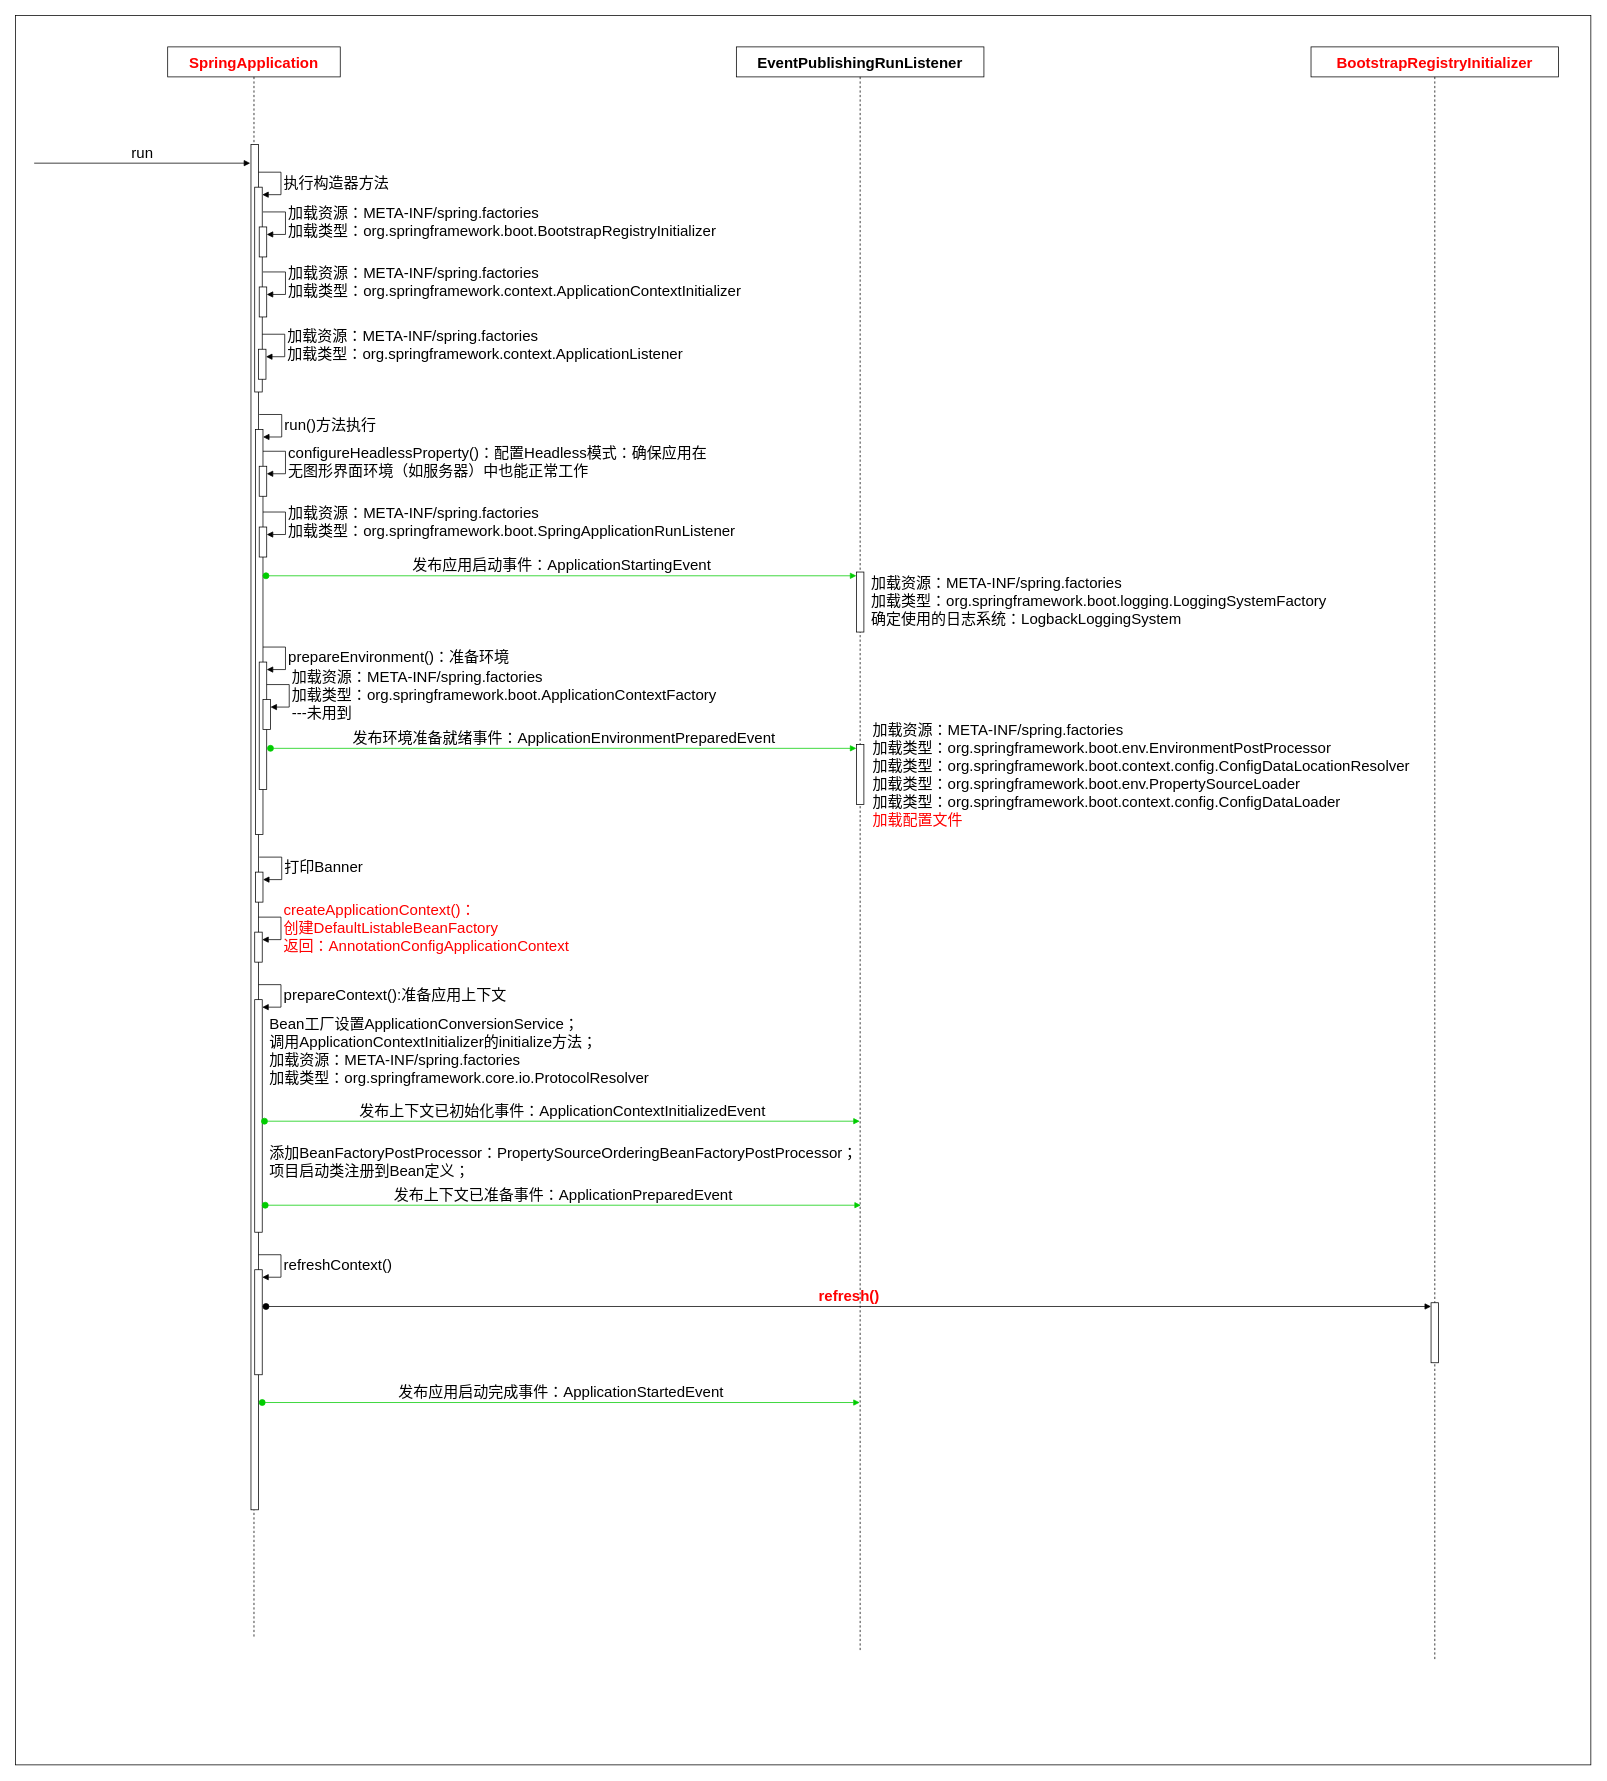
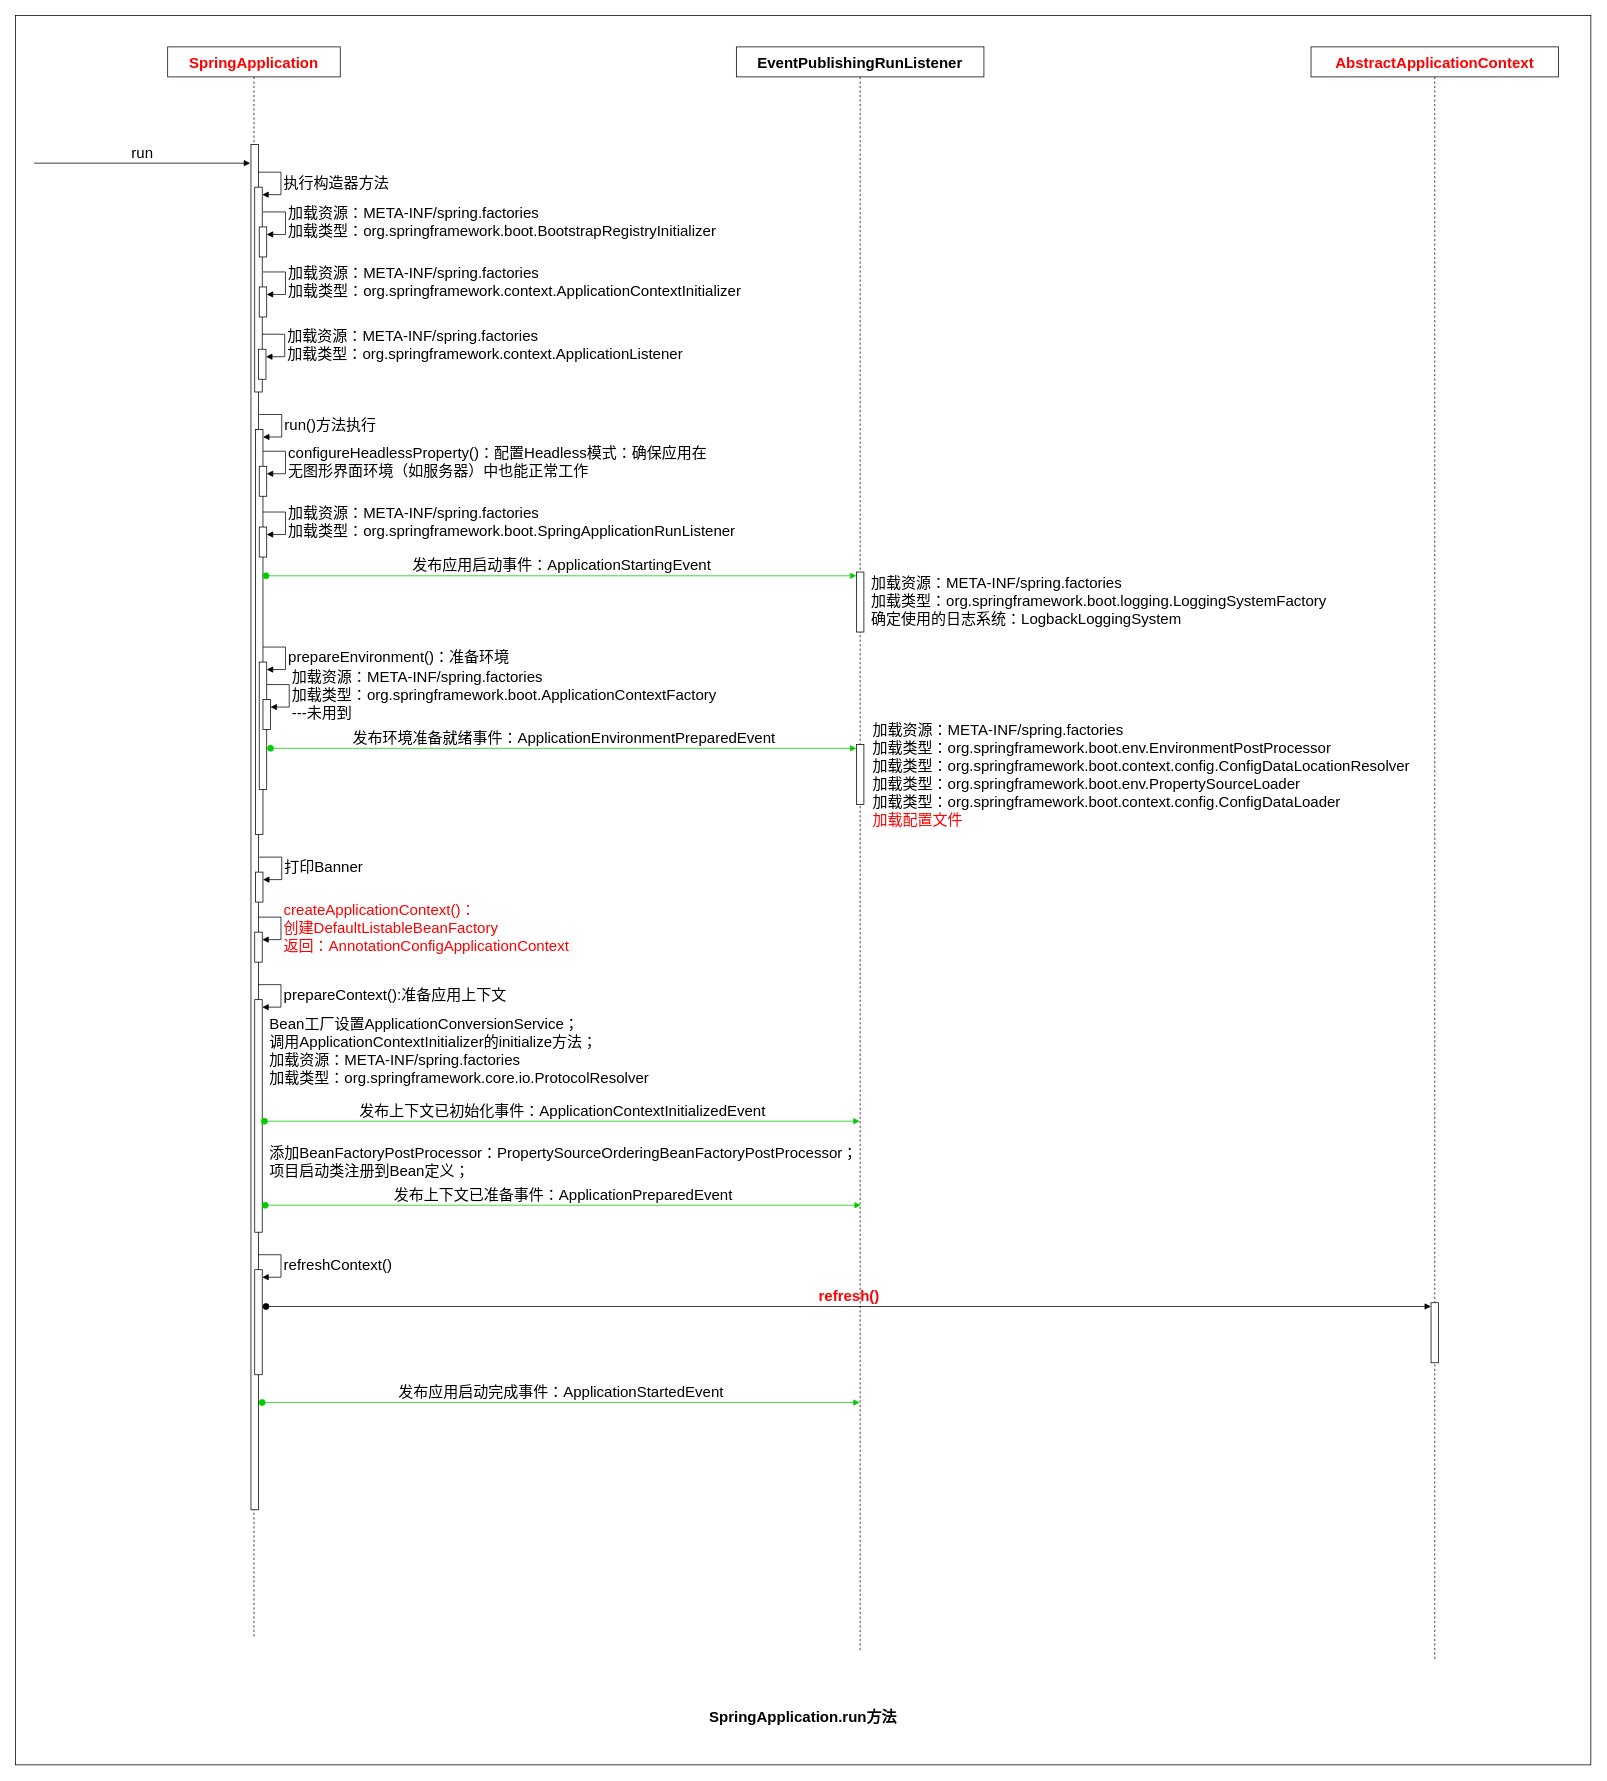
(1434, 62) -> (1434, 62)
none -> (803, 1716)
